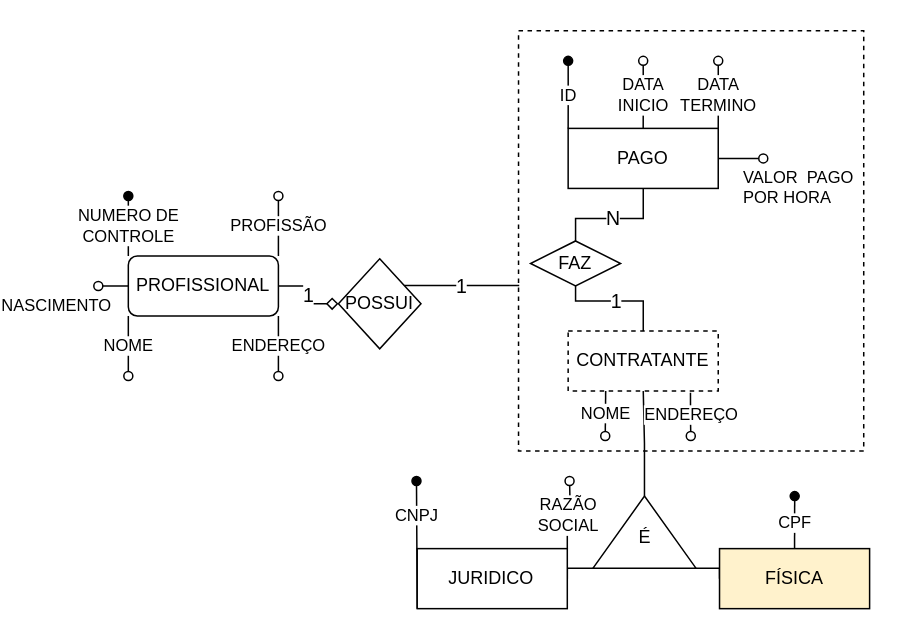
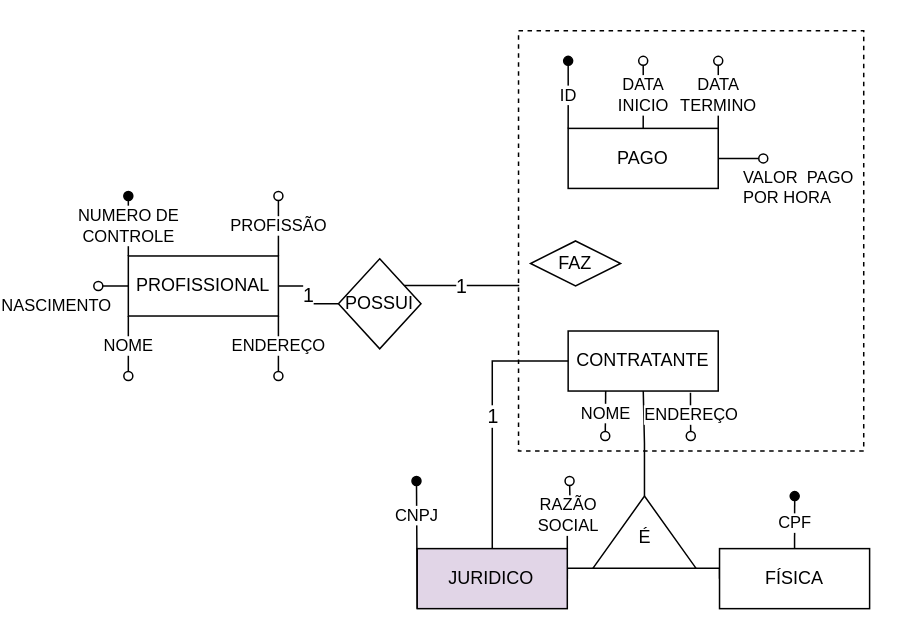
(614, 218) -> none
(203, 286) -> (203, 286)
(617, 301) -> (492, 417)
(326, 304) -> (331, 304)
(643, 361) -> (643, 361)
(492, 578) -> (492, 578)
(794, 578) -> (794, 578)
